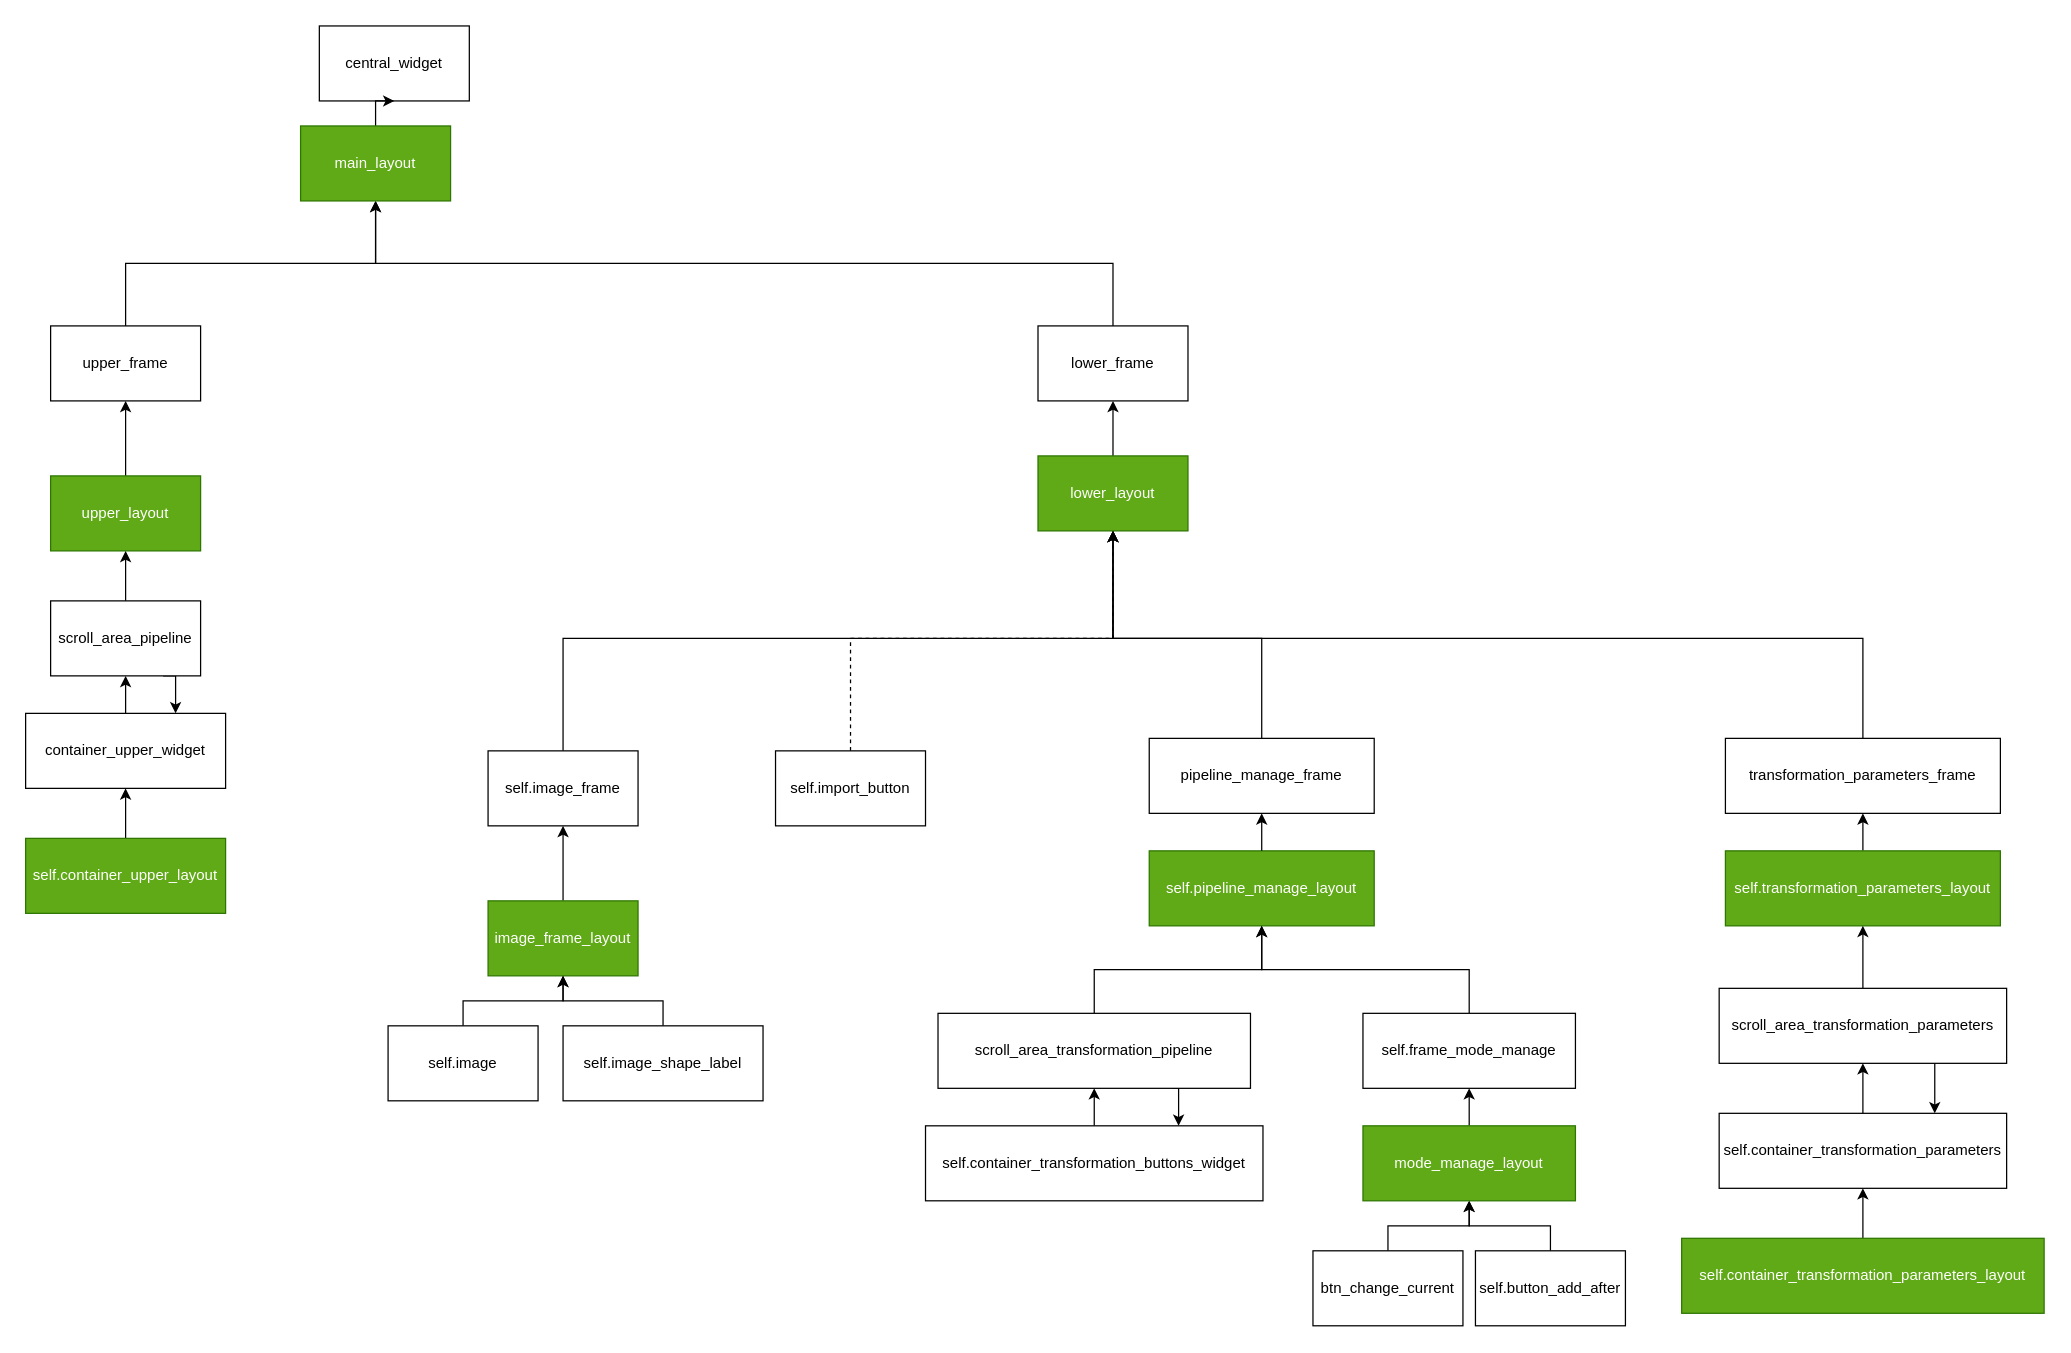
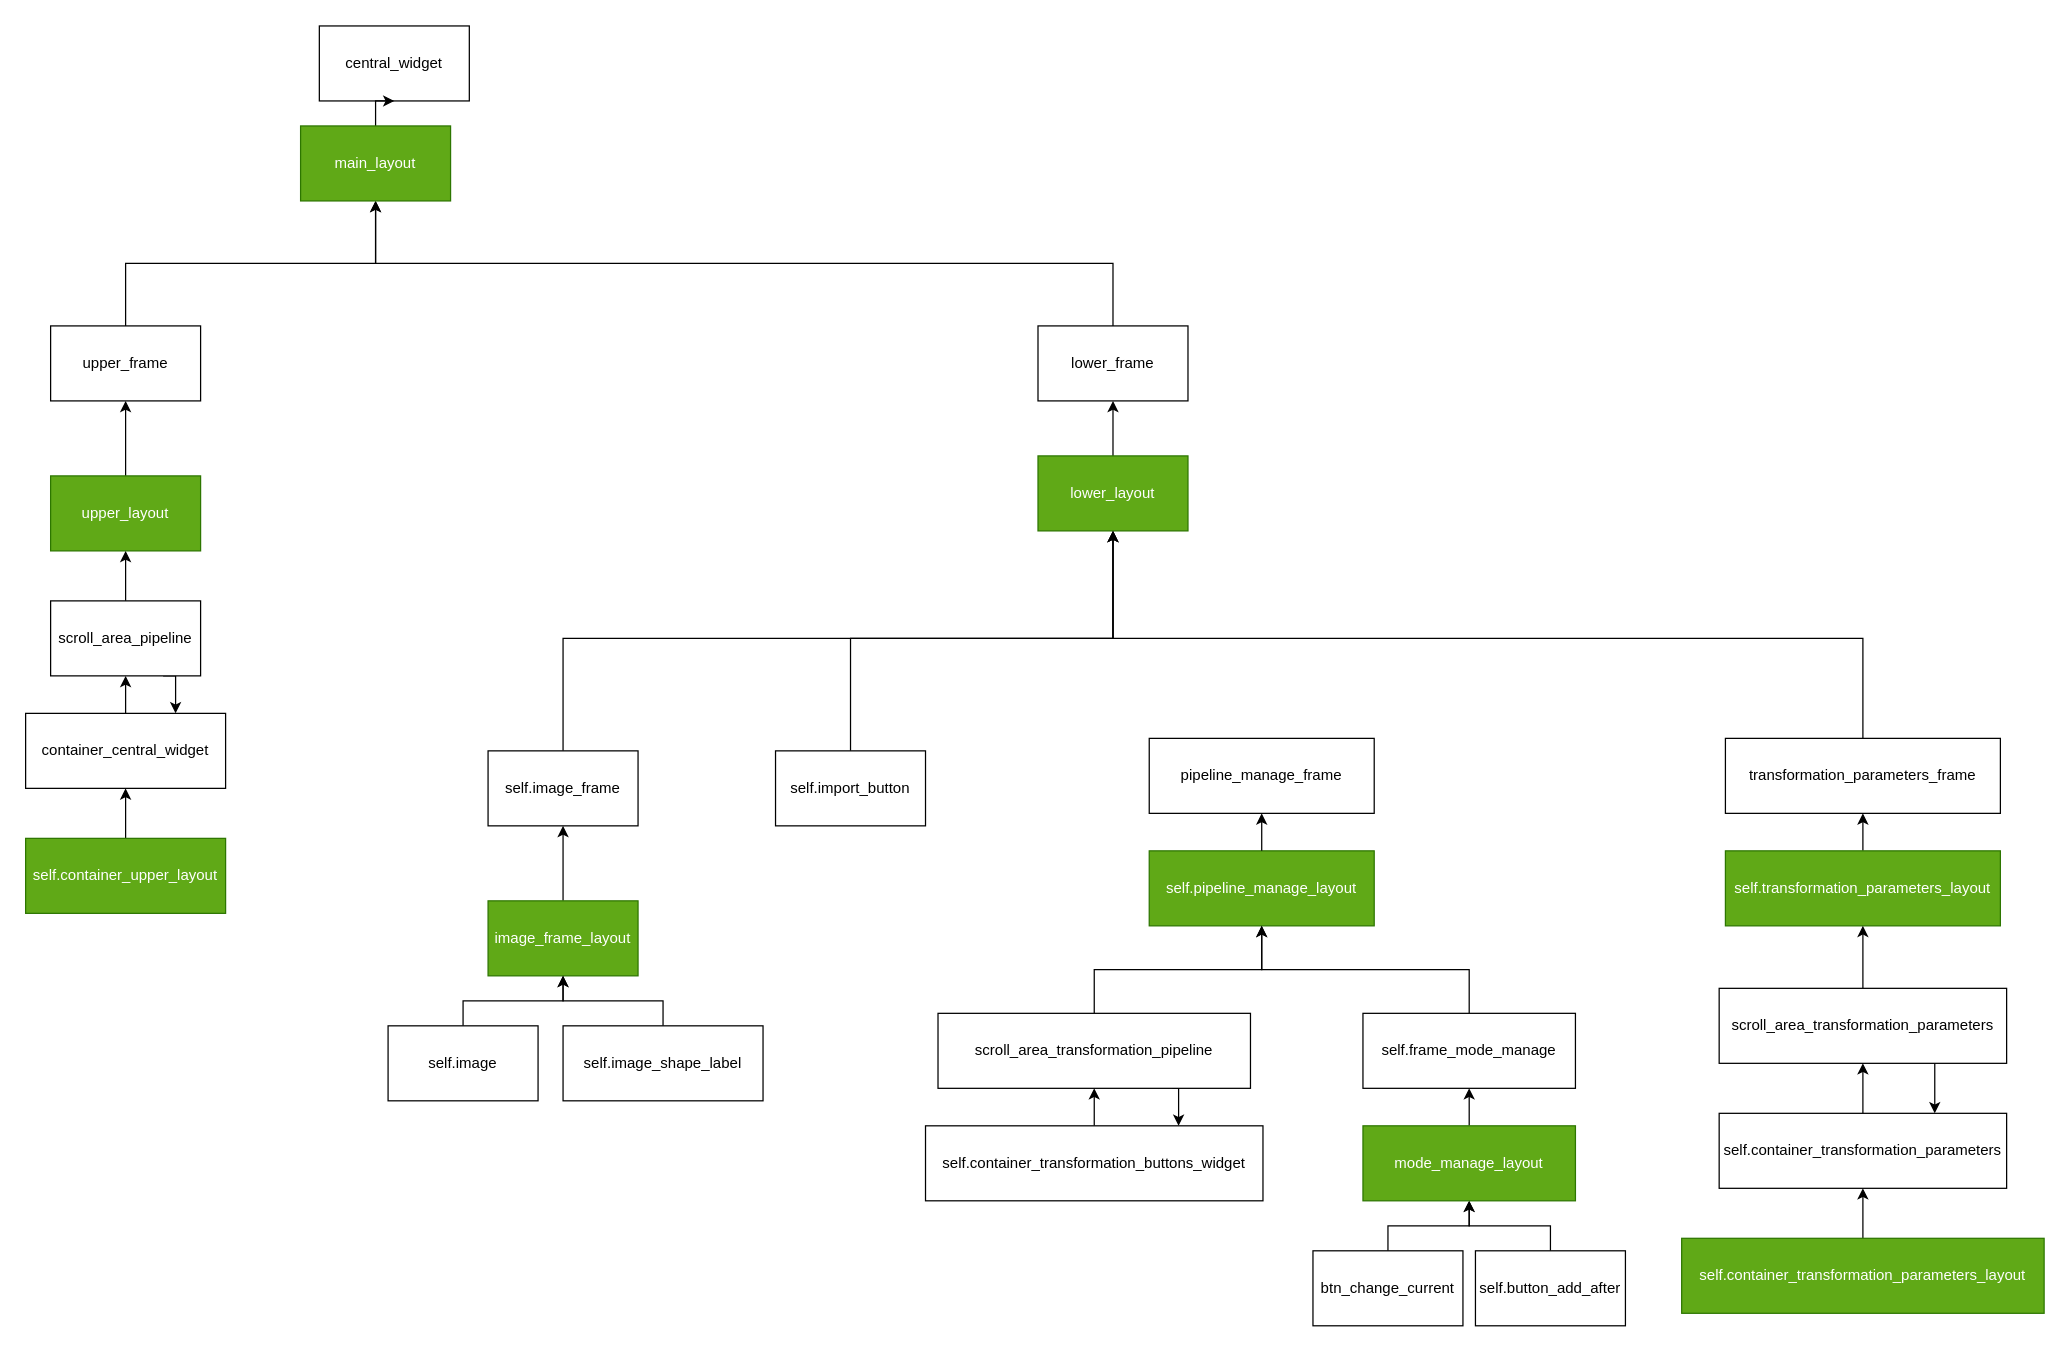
(1262, 689) -> none
(851, 694) -> (851, 694)
(126, 751) -> (126, 751)
